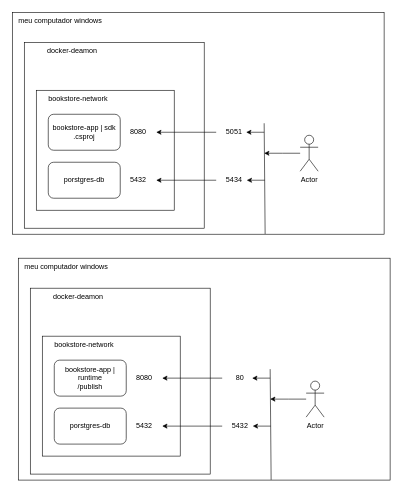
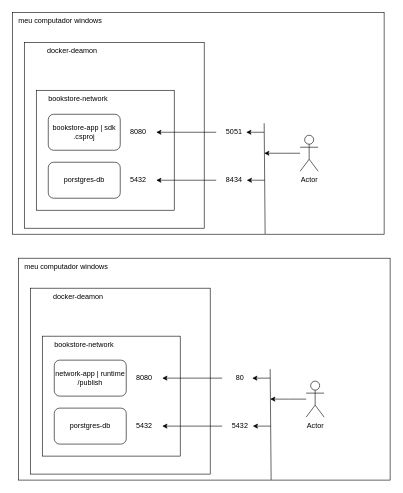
(234, 180) -> (234, 180)
(90, 378) -> (90, 378)
